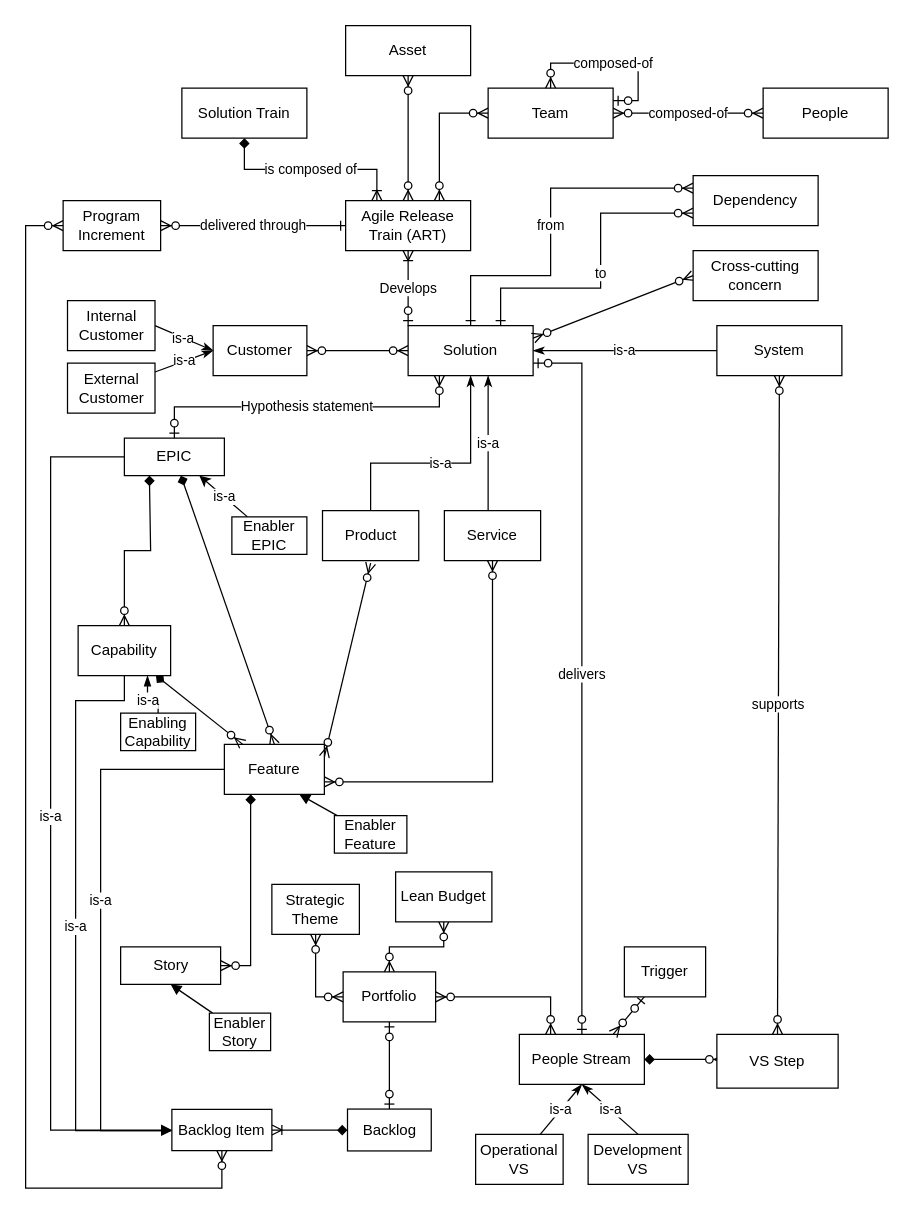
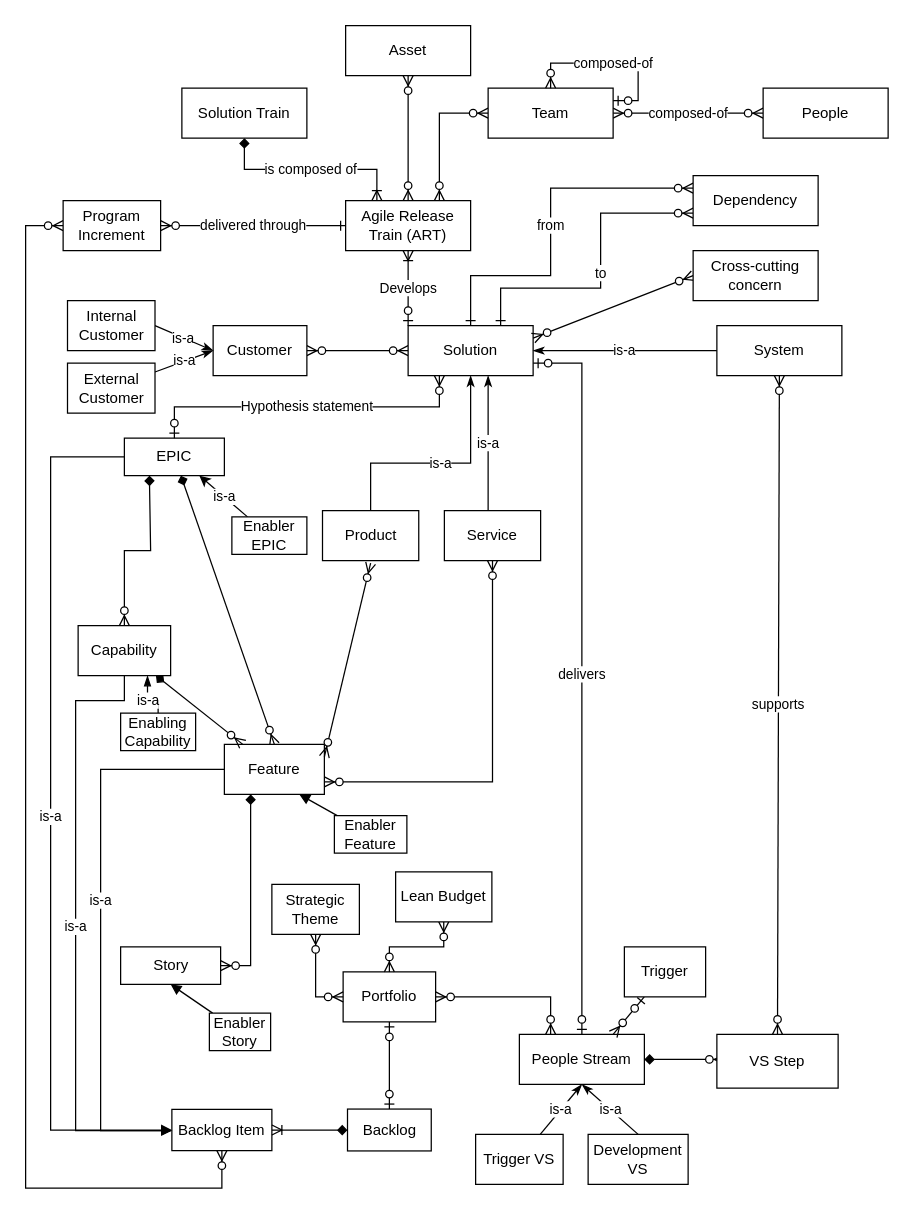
(519, 1159) -> (519, 1159)
